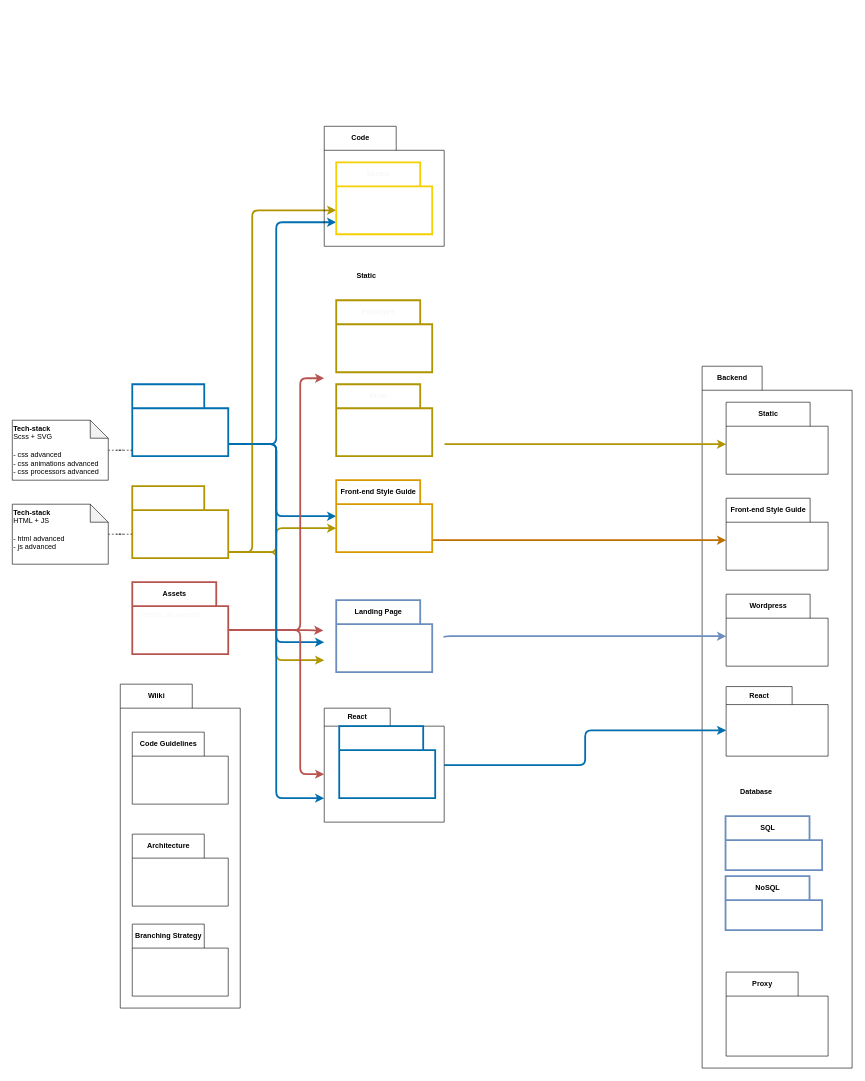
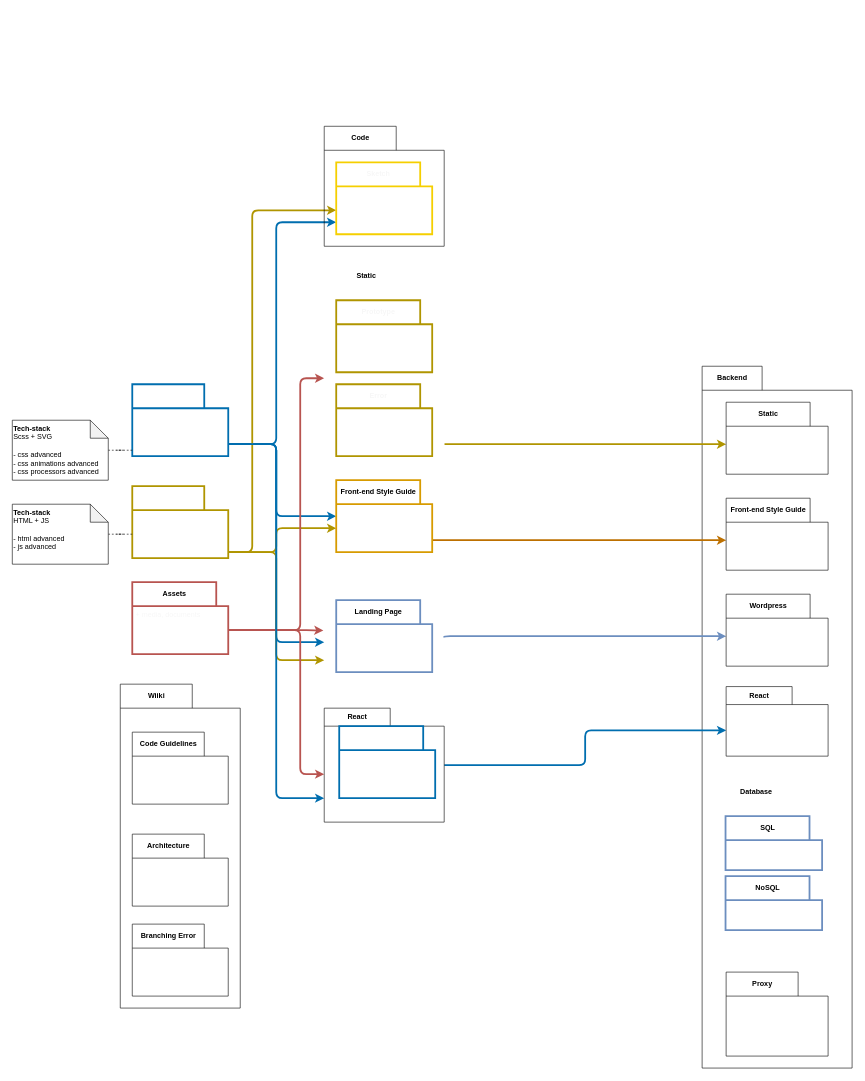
(169, 936) -> (169, 936)
